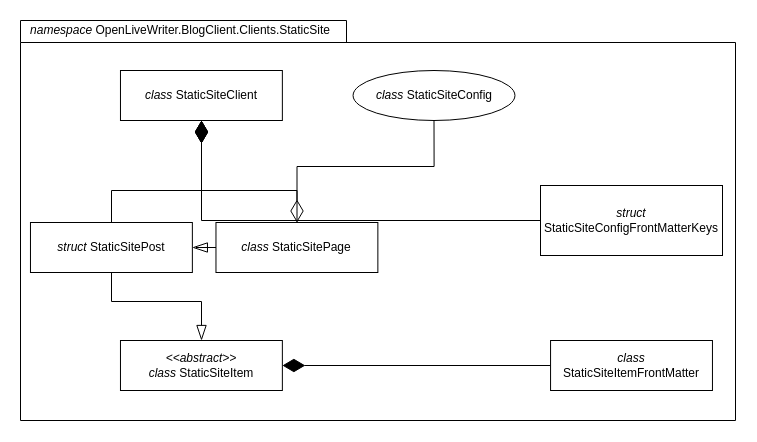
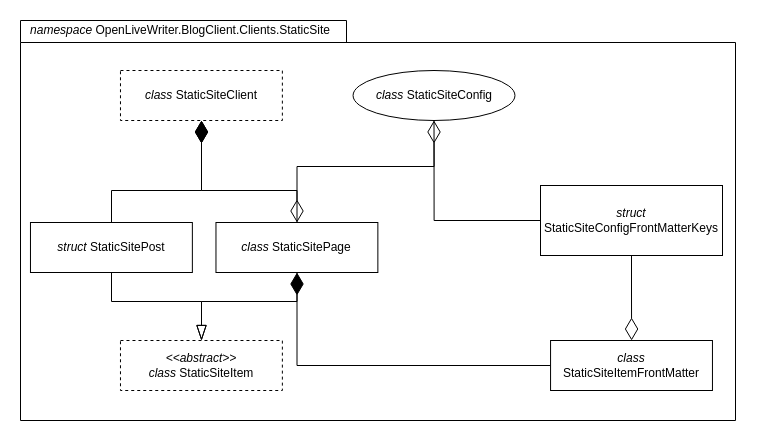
(201, 96) -> (201, 96)
(306, 221) -> (434, 195)
(196, 248) -> (249, 302)
none -> (632, 287)
(201, 366) -> (201, 366)
(305, 366) -> (297, 338)
